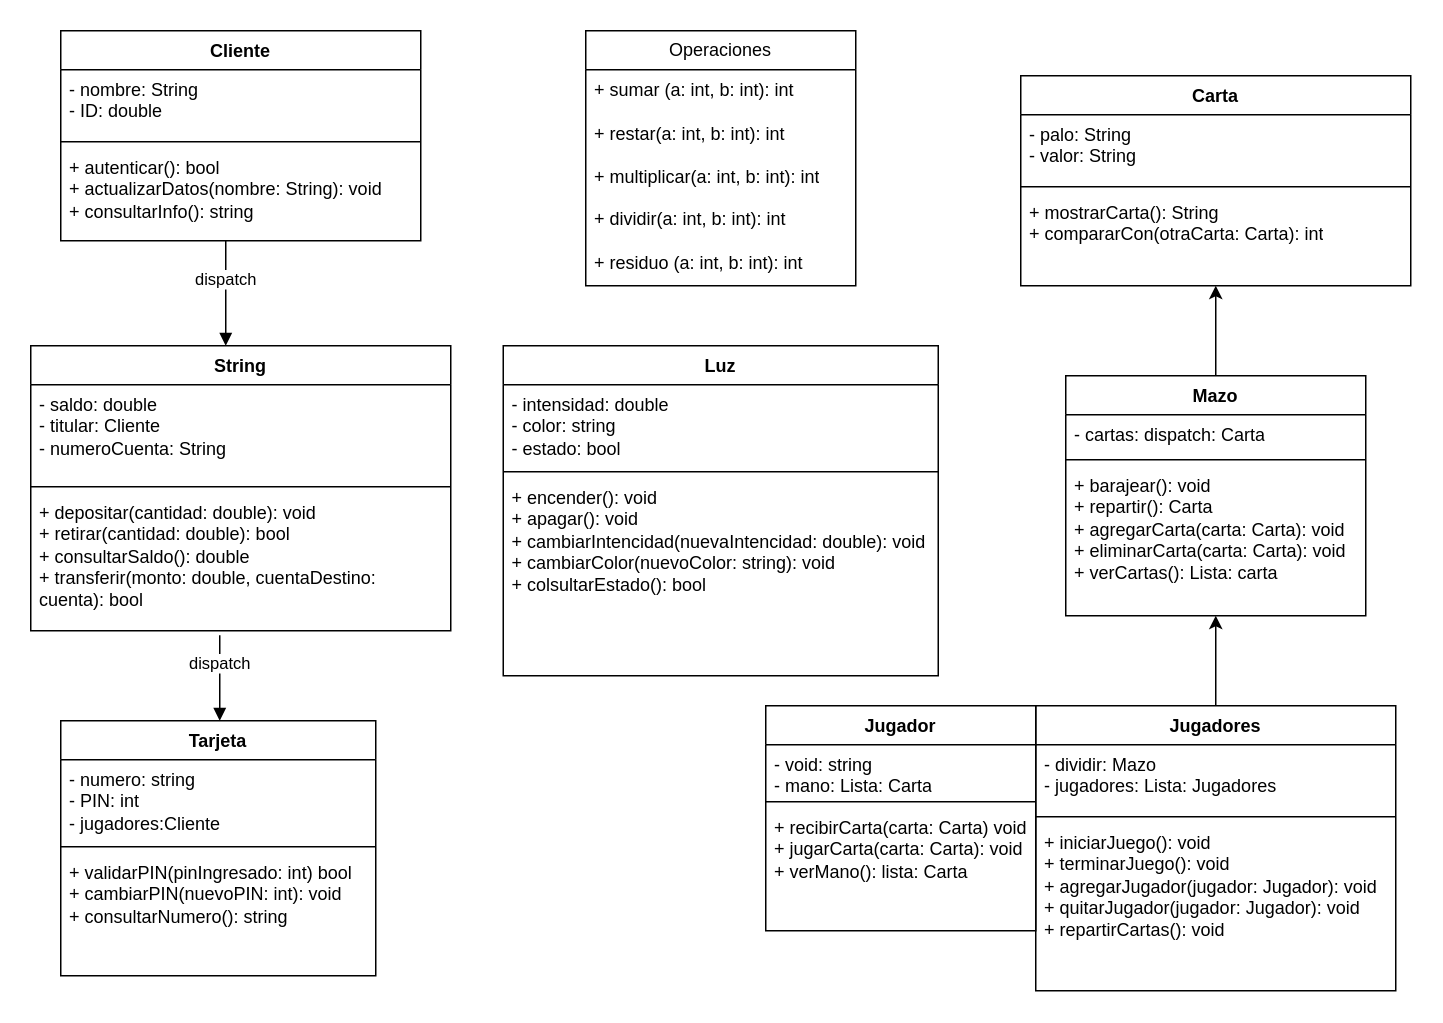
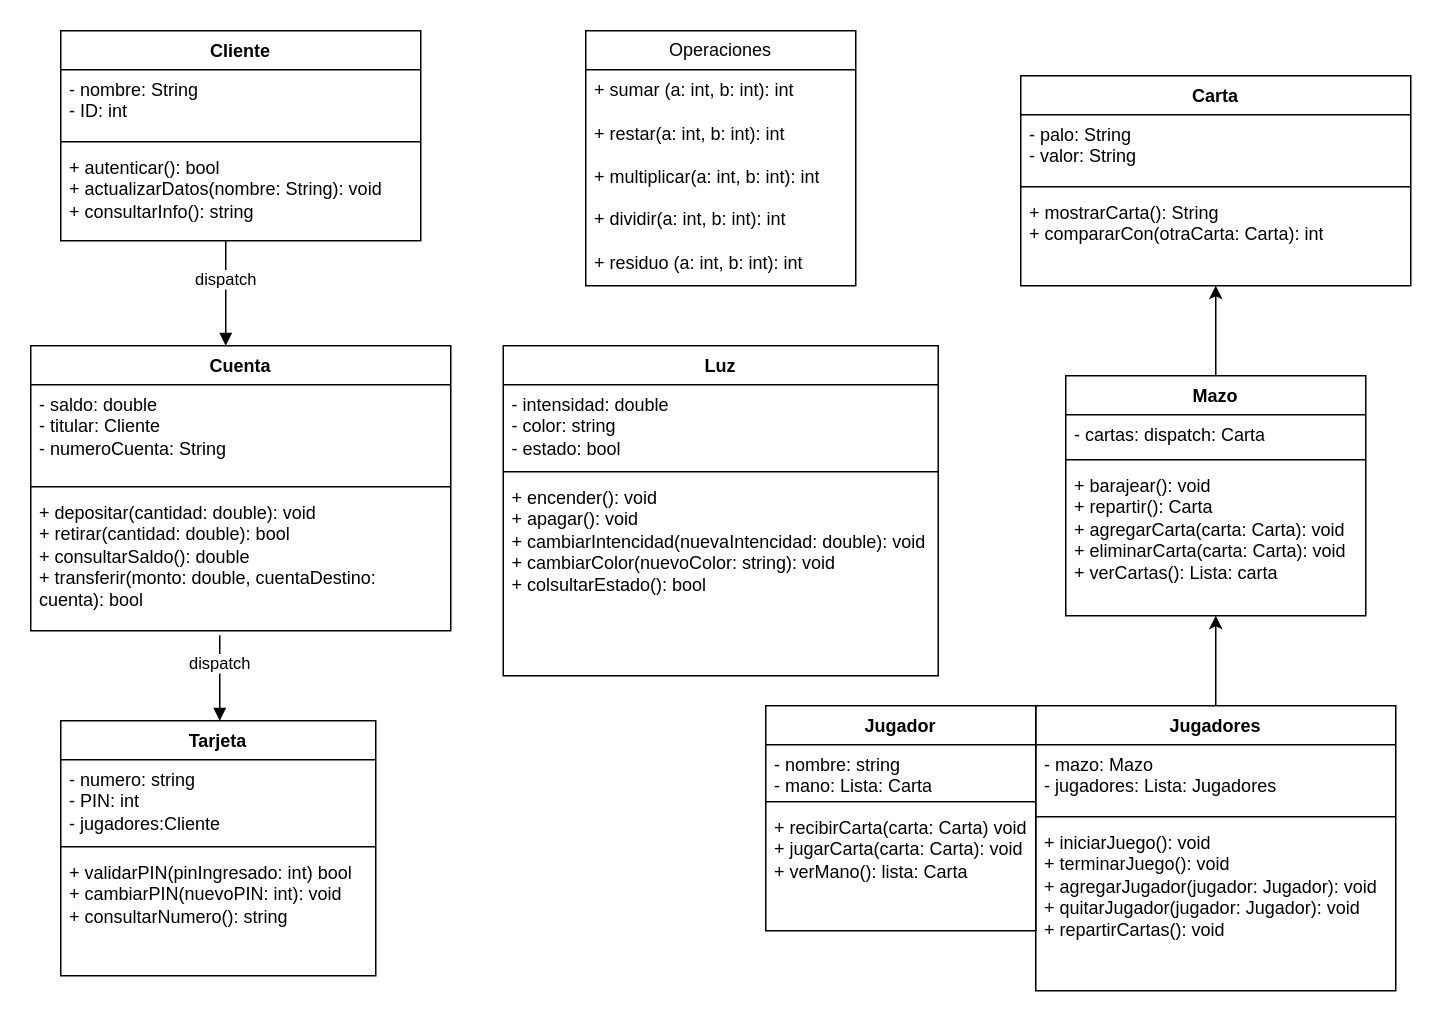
(141, 102) -> (141, 102)
(241, 367) -> (241, 367)
(862, 777) -> (862, 777)
(1177, 777) -> (1177, 777)
